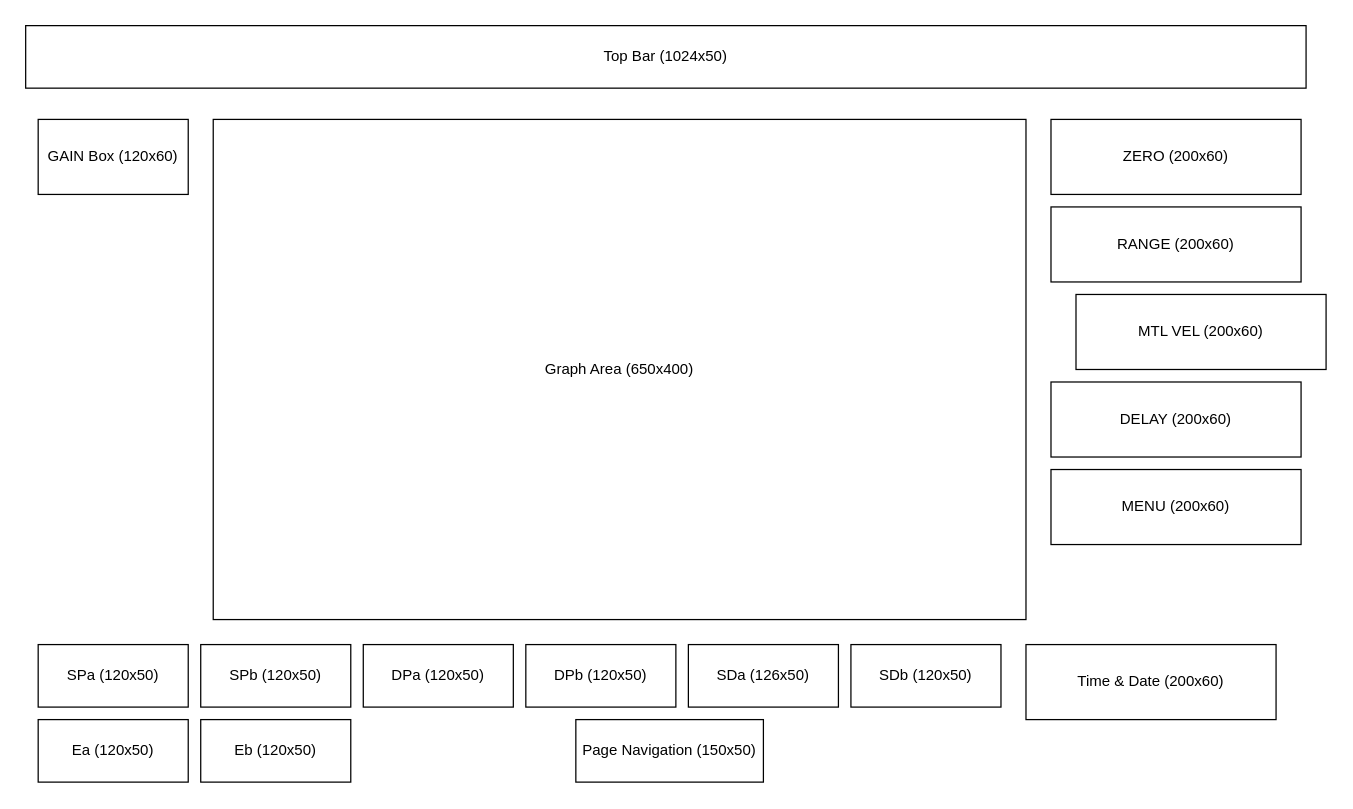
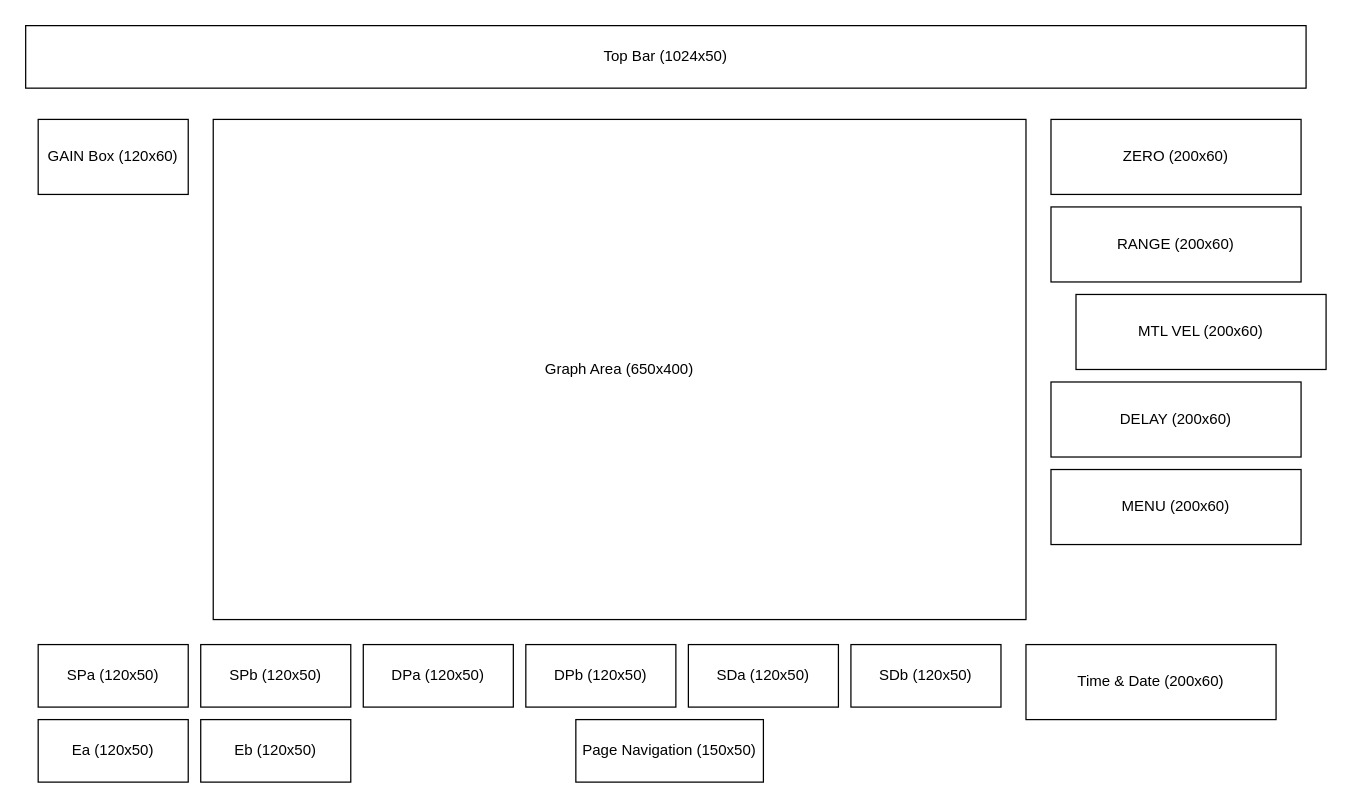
(763, 676) -> (763, 676)
